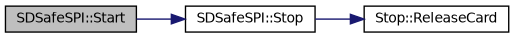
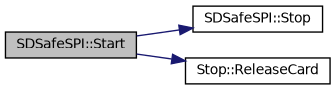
(333, 19) -> (154, 57)
